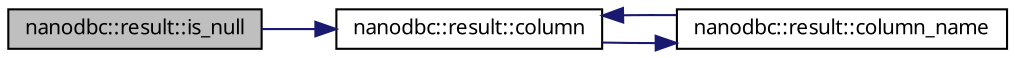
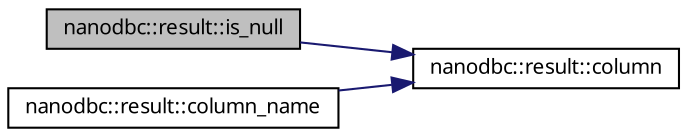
(629, 43) -> none
